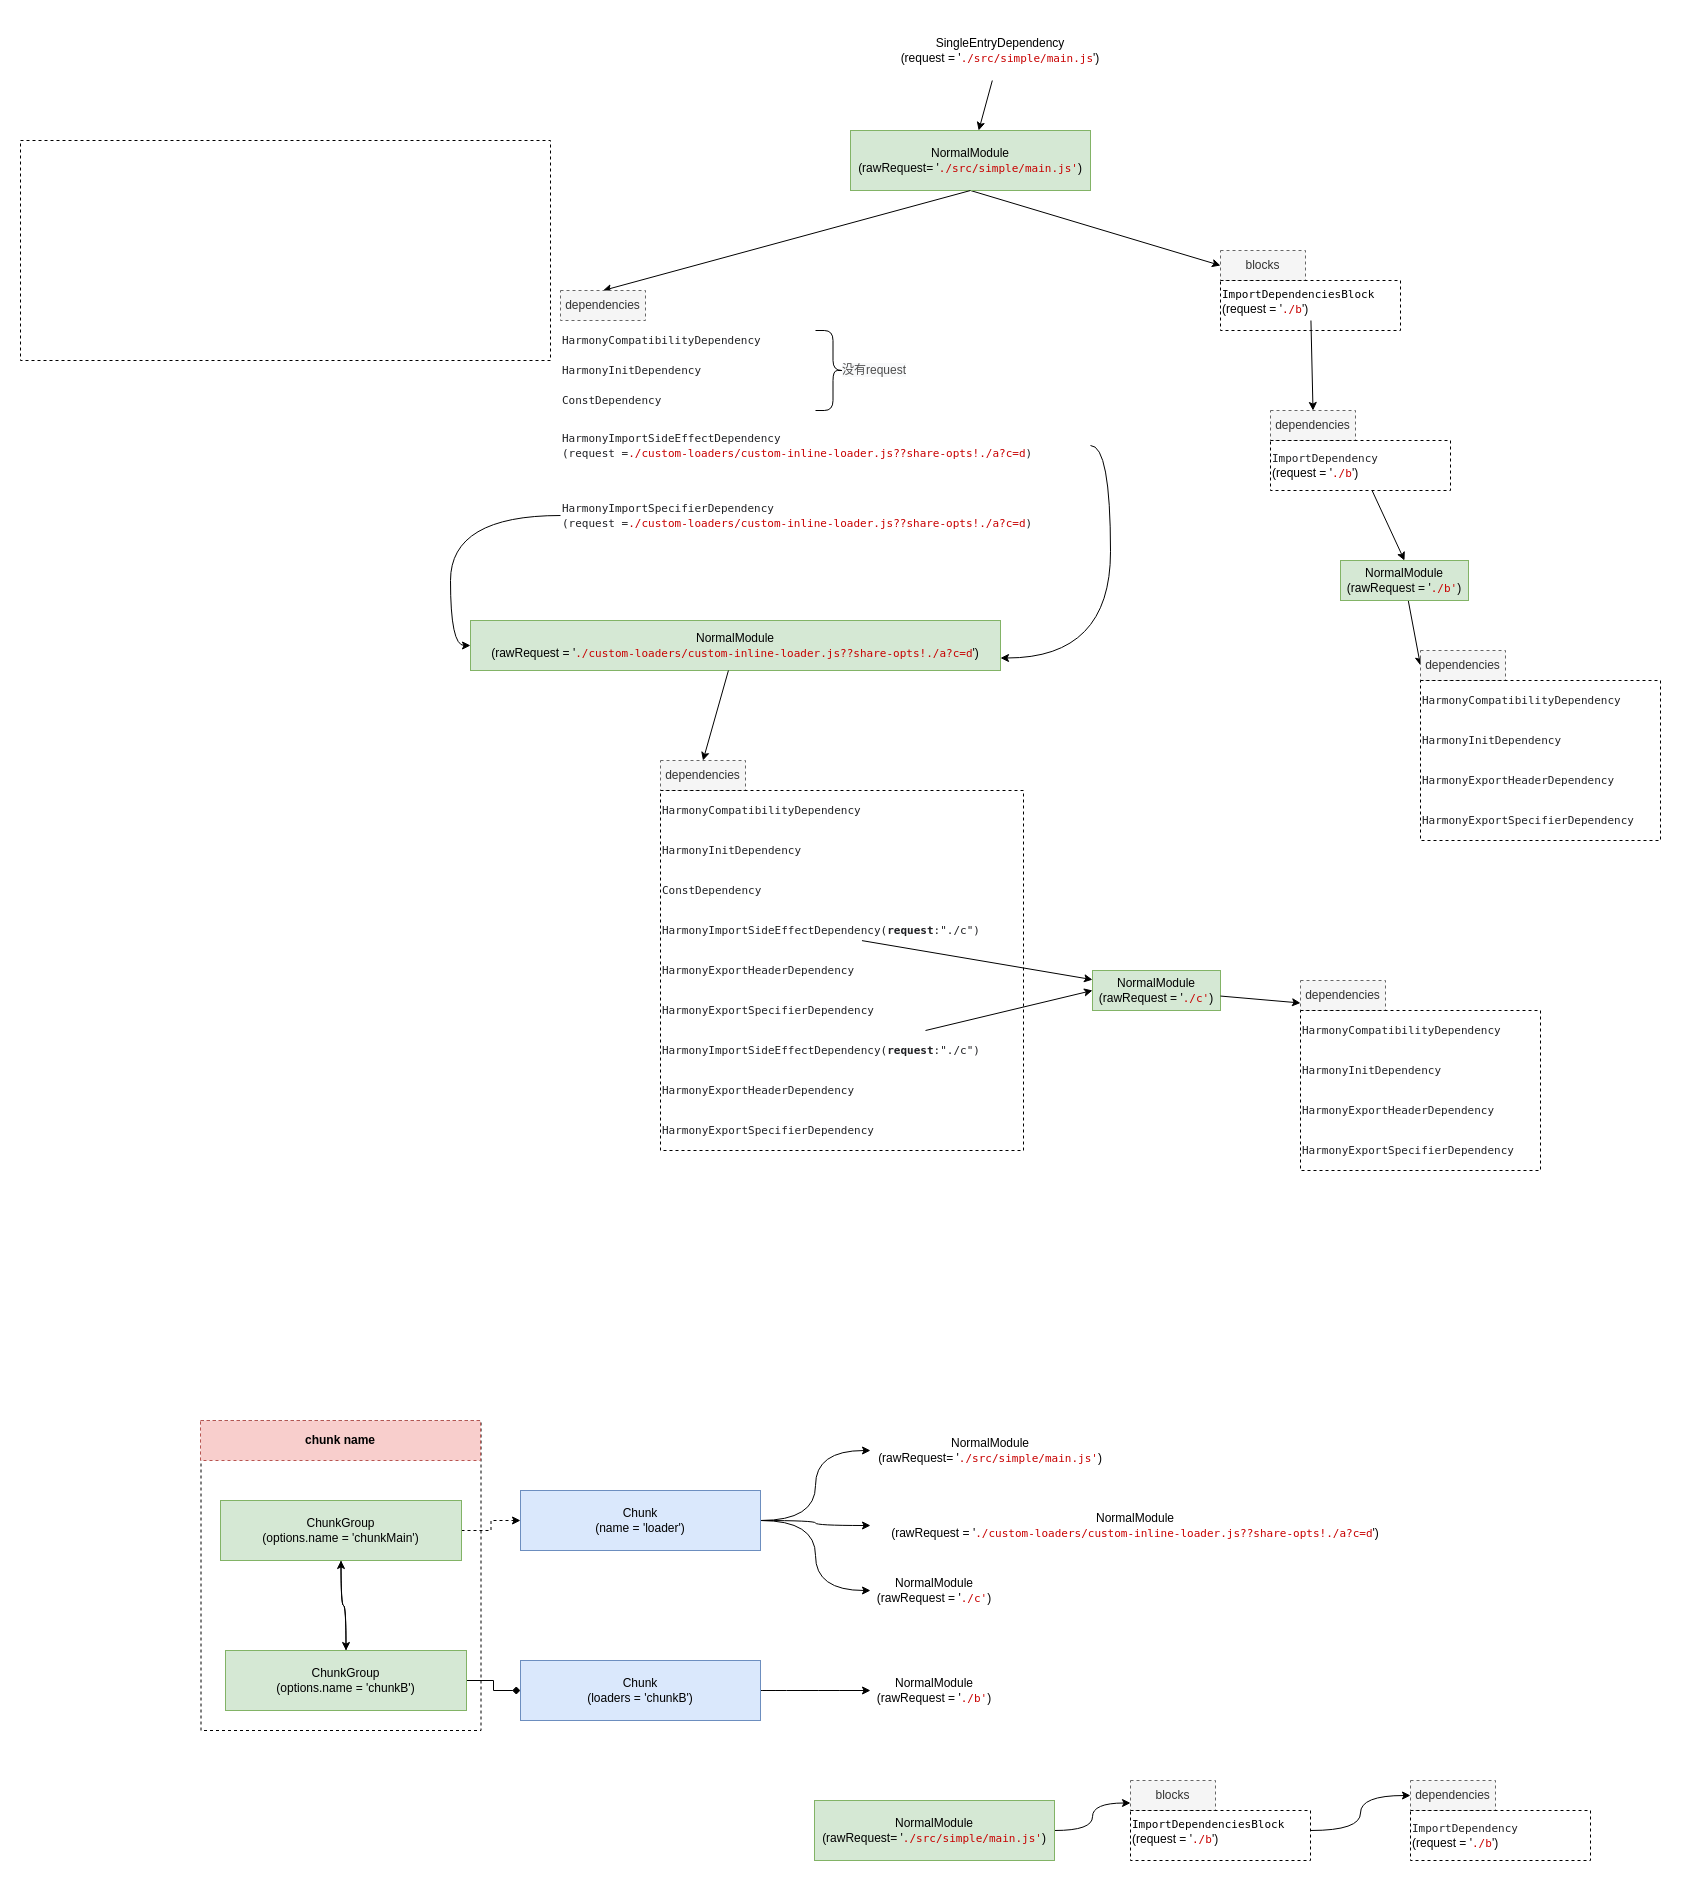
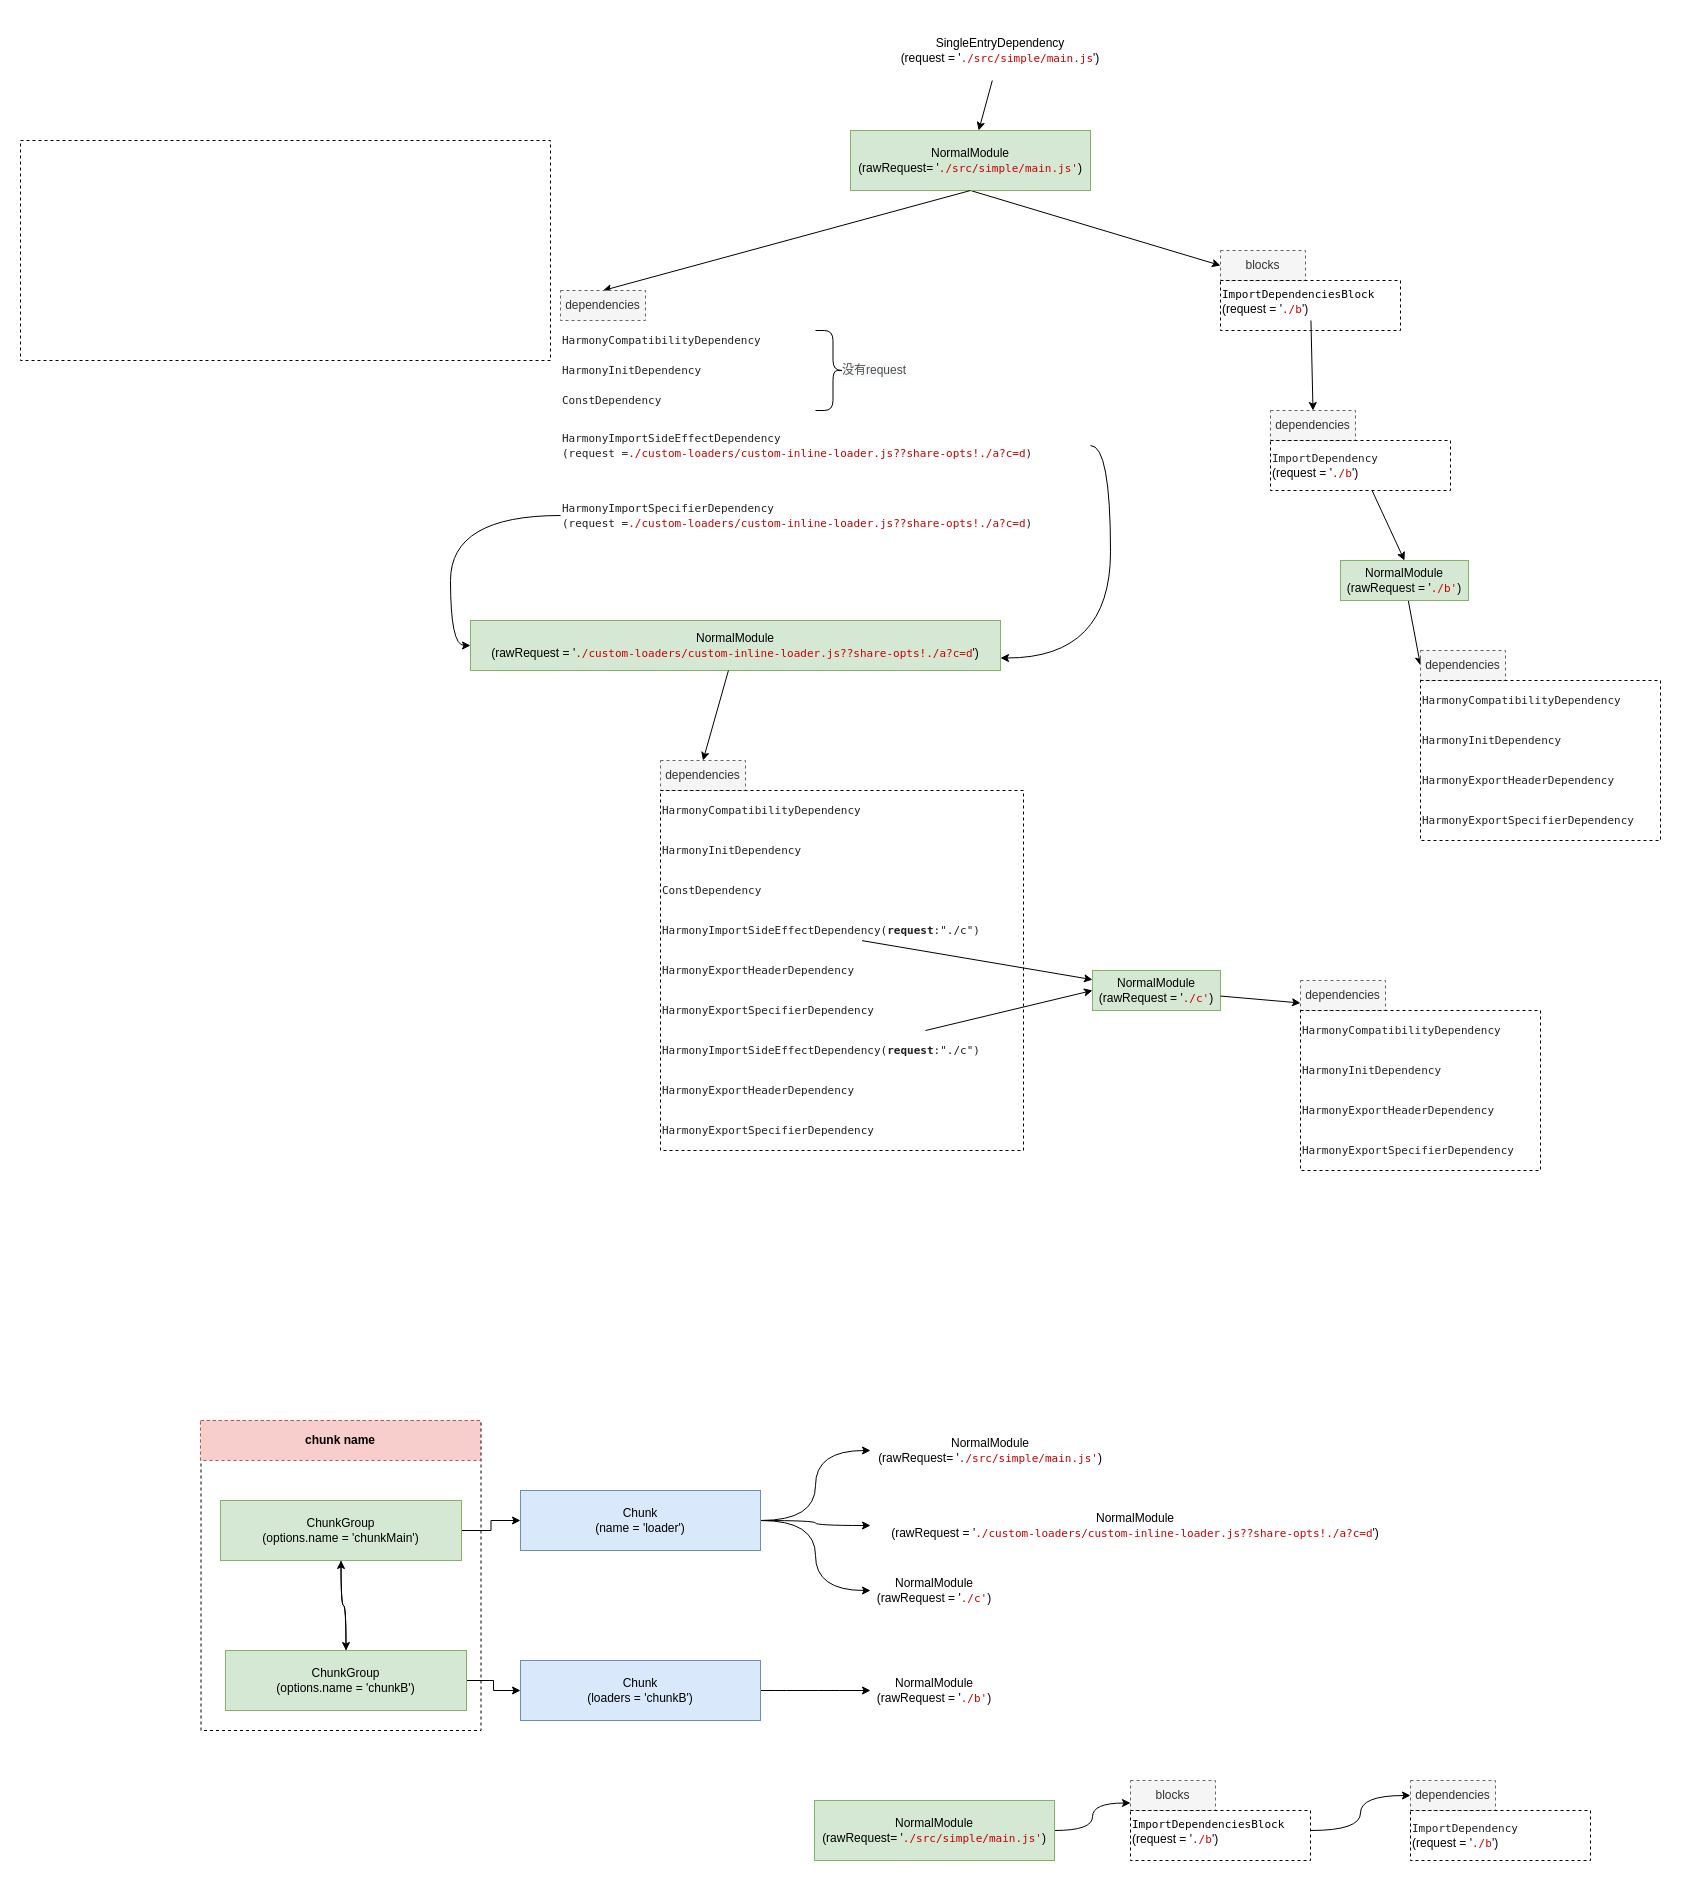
(491, 1530) -> (491, 1530)
(512, 1691) -> (512, 1691)
